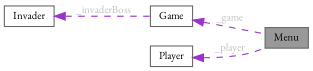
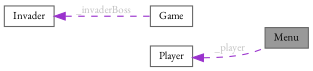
(234, 28) -> none
